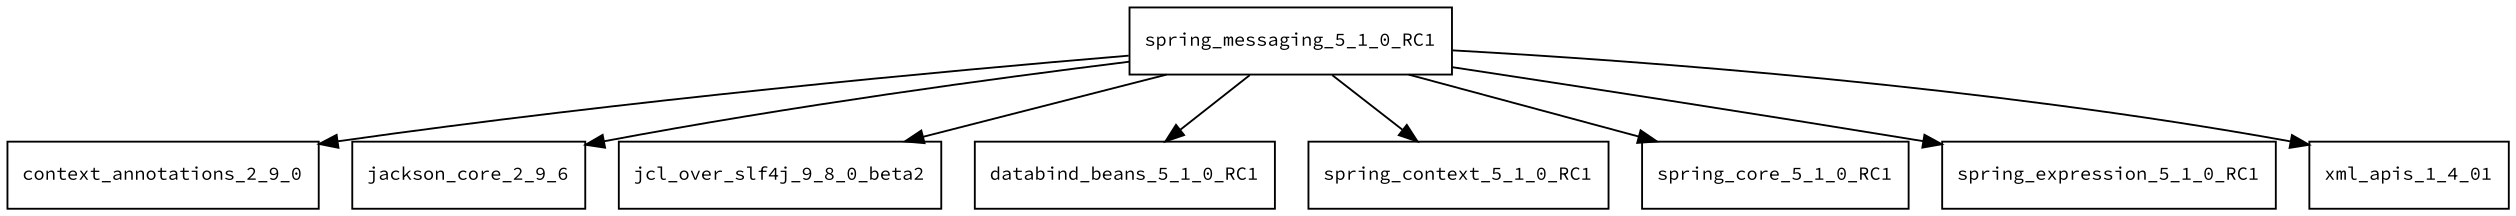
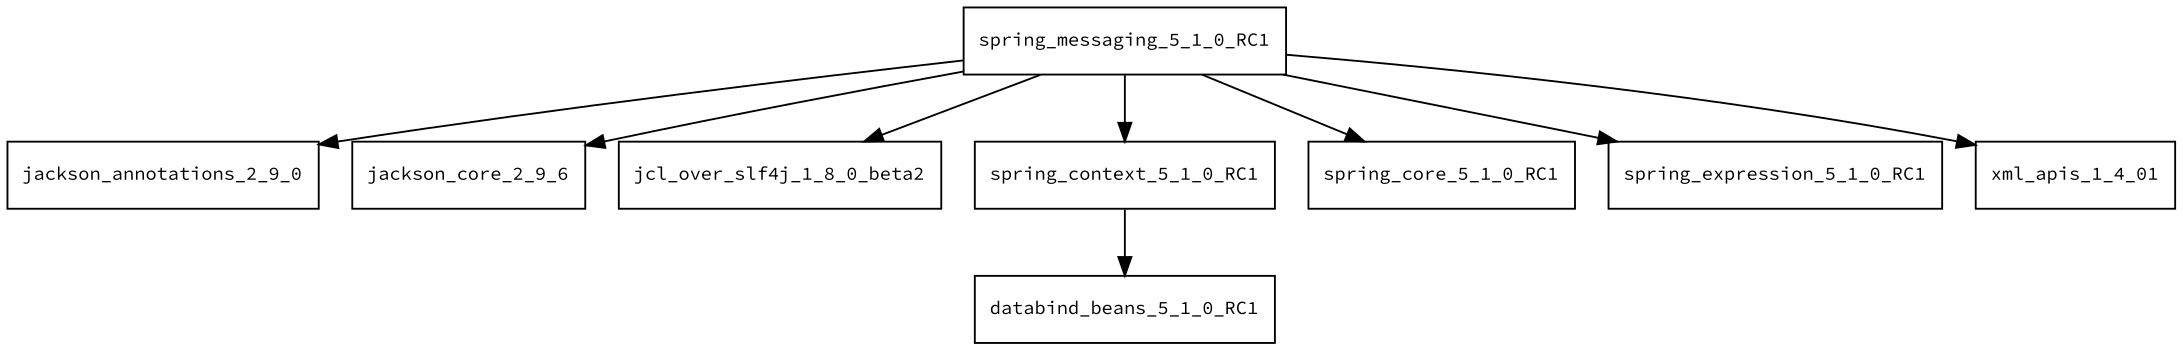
(1215, 102) -> (1125, 233)
(163, 175) -> (163, 175)
(780, 175) -> (780, 175)
